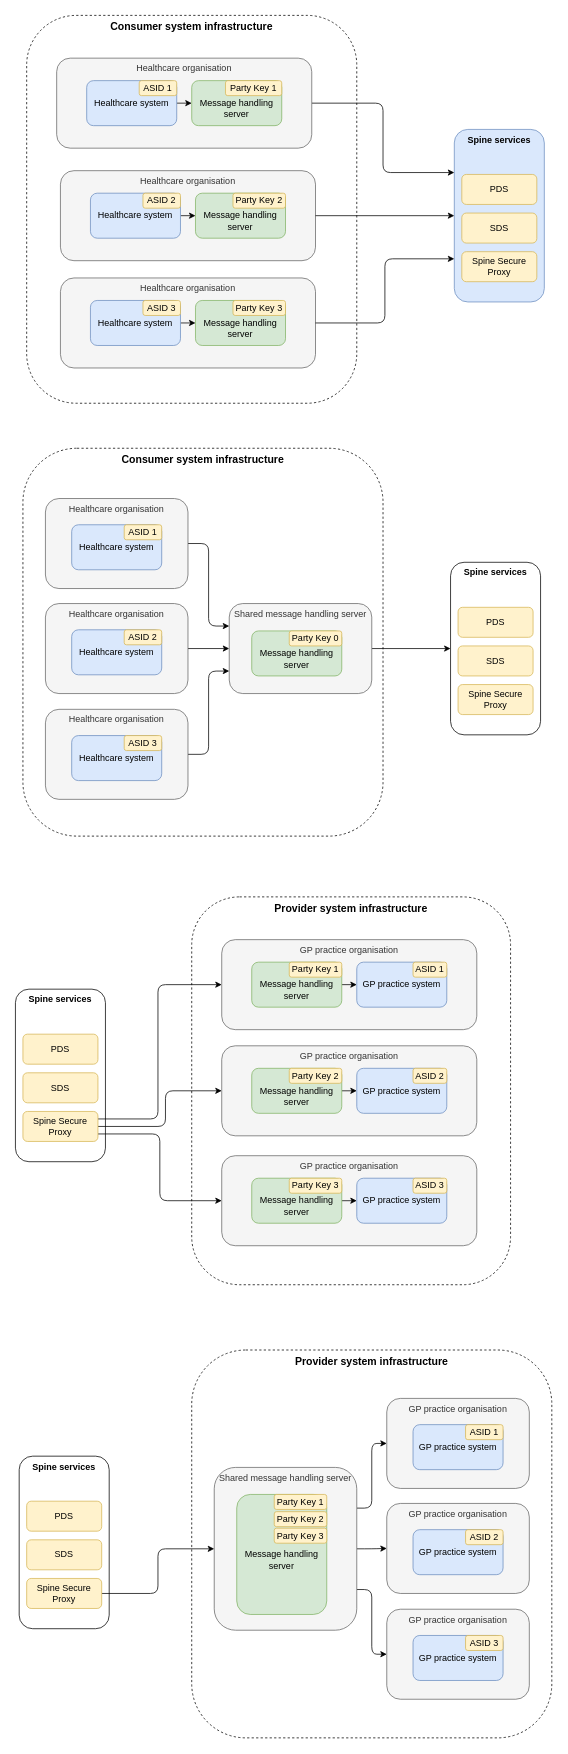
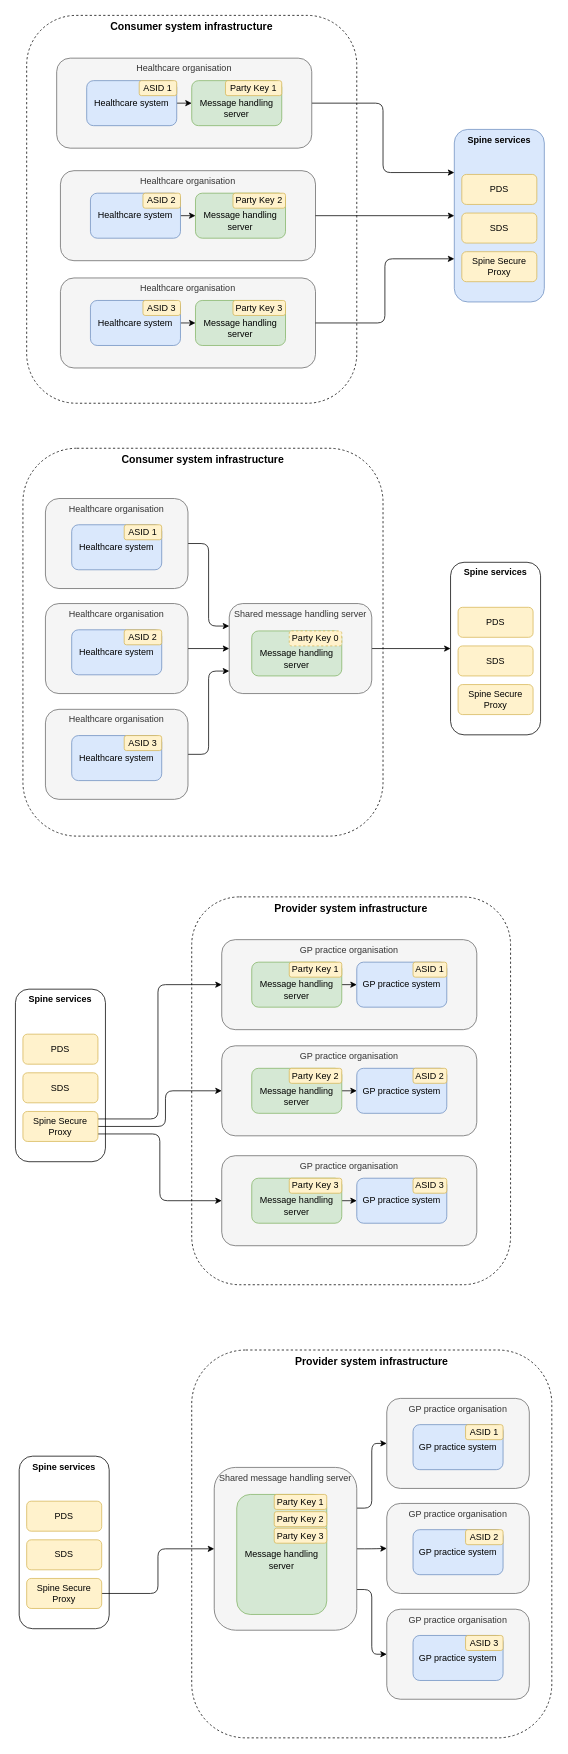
(315, 638) -> (315, 638)
